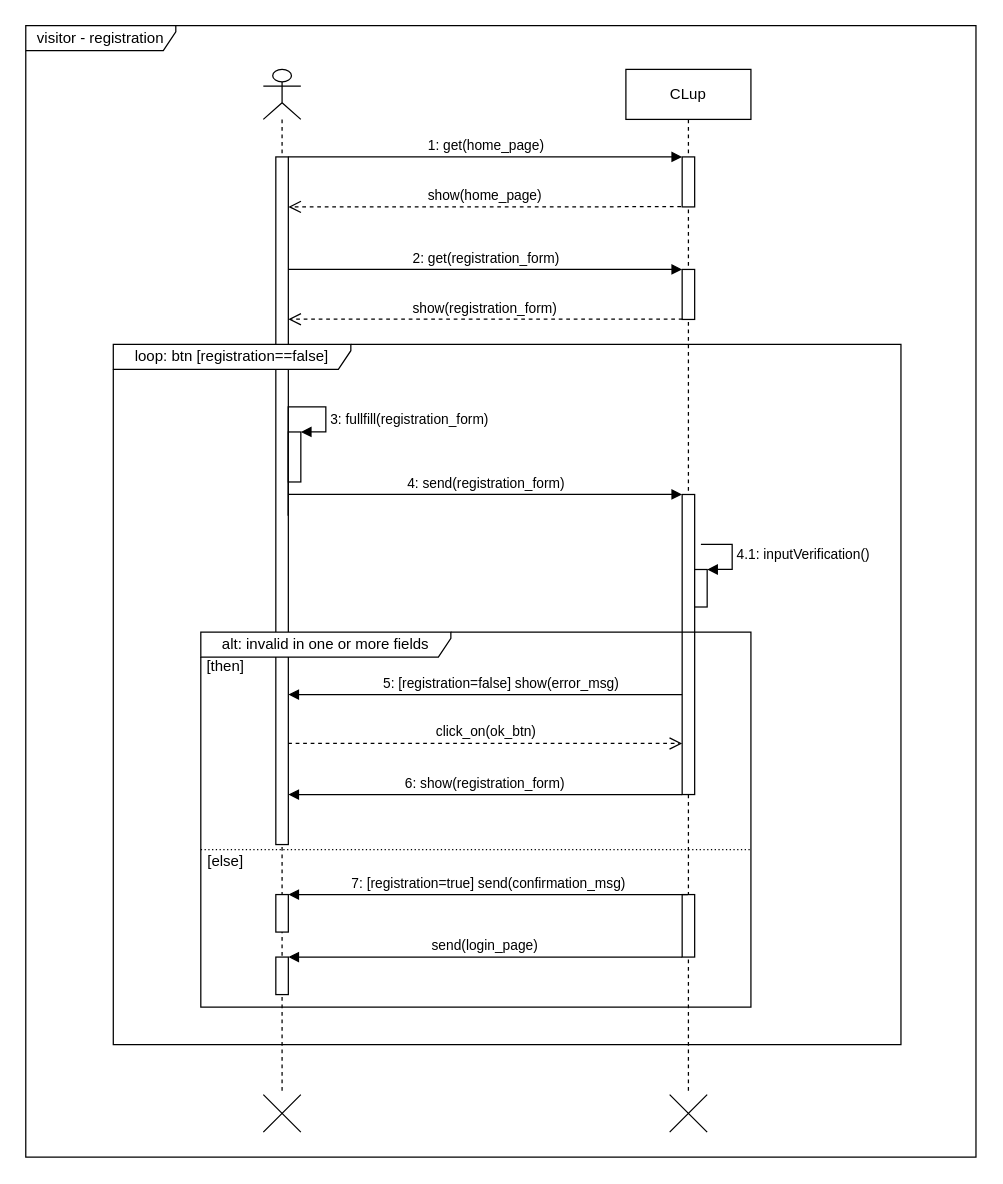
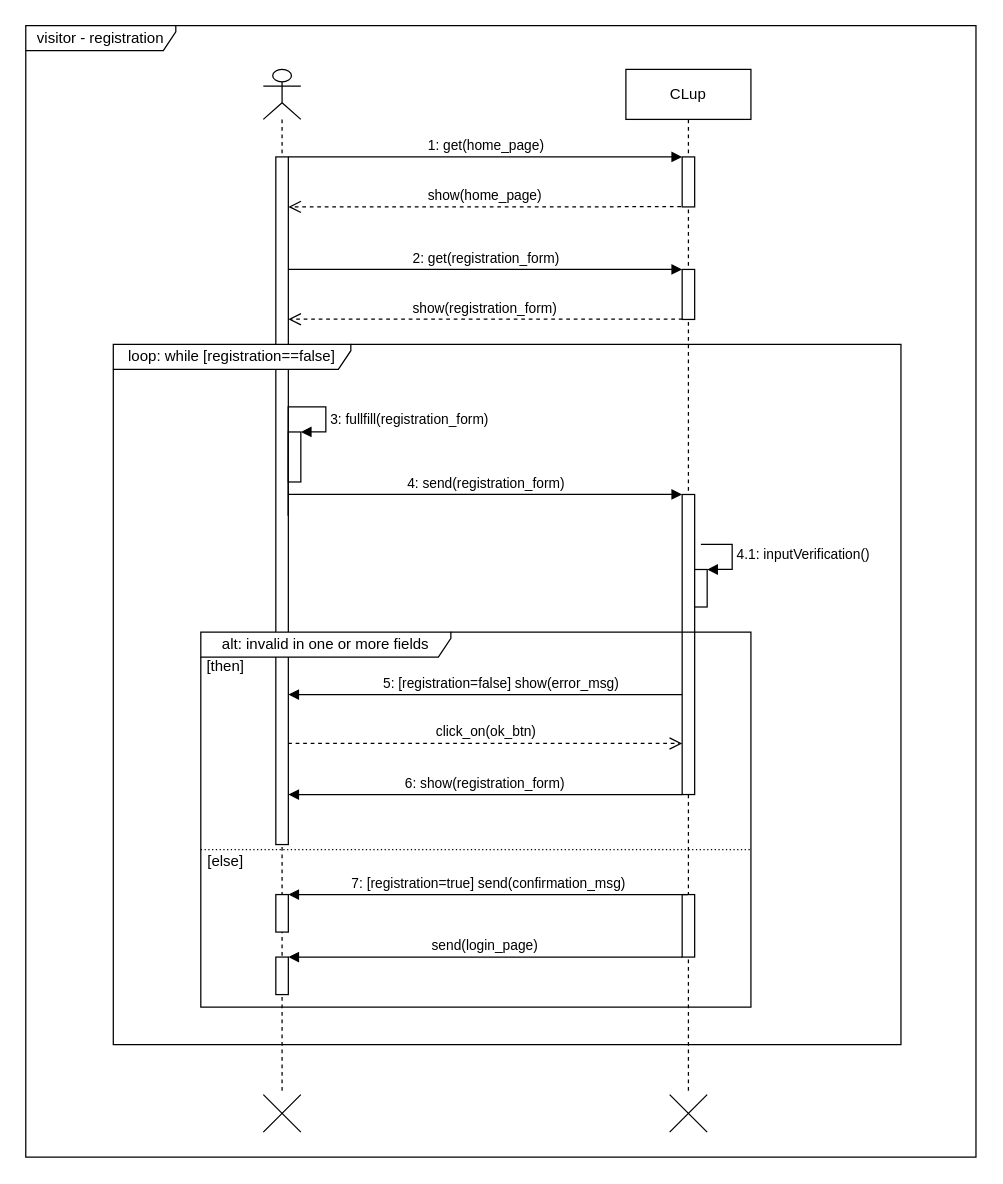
(232, 357) -> (232, 357)
